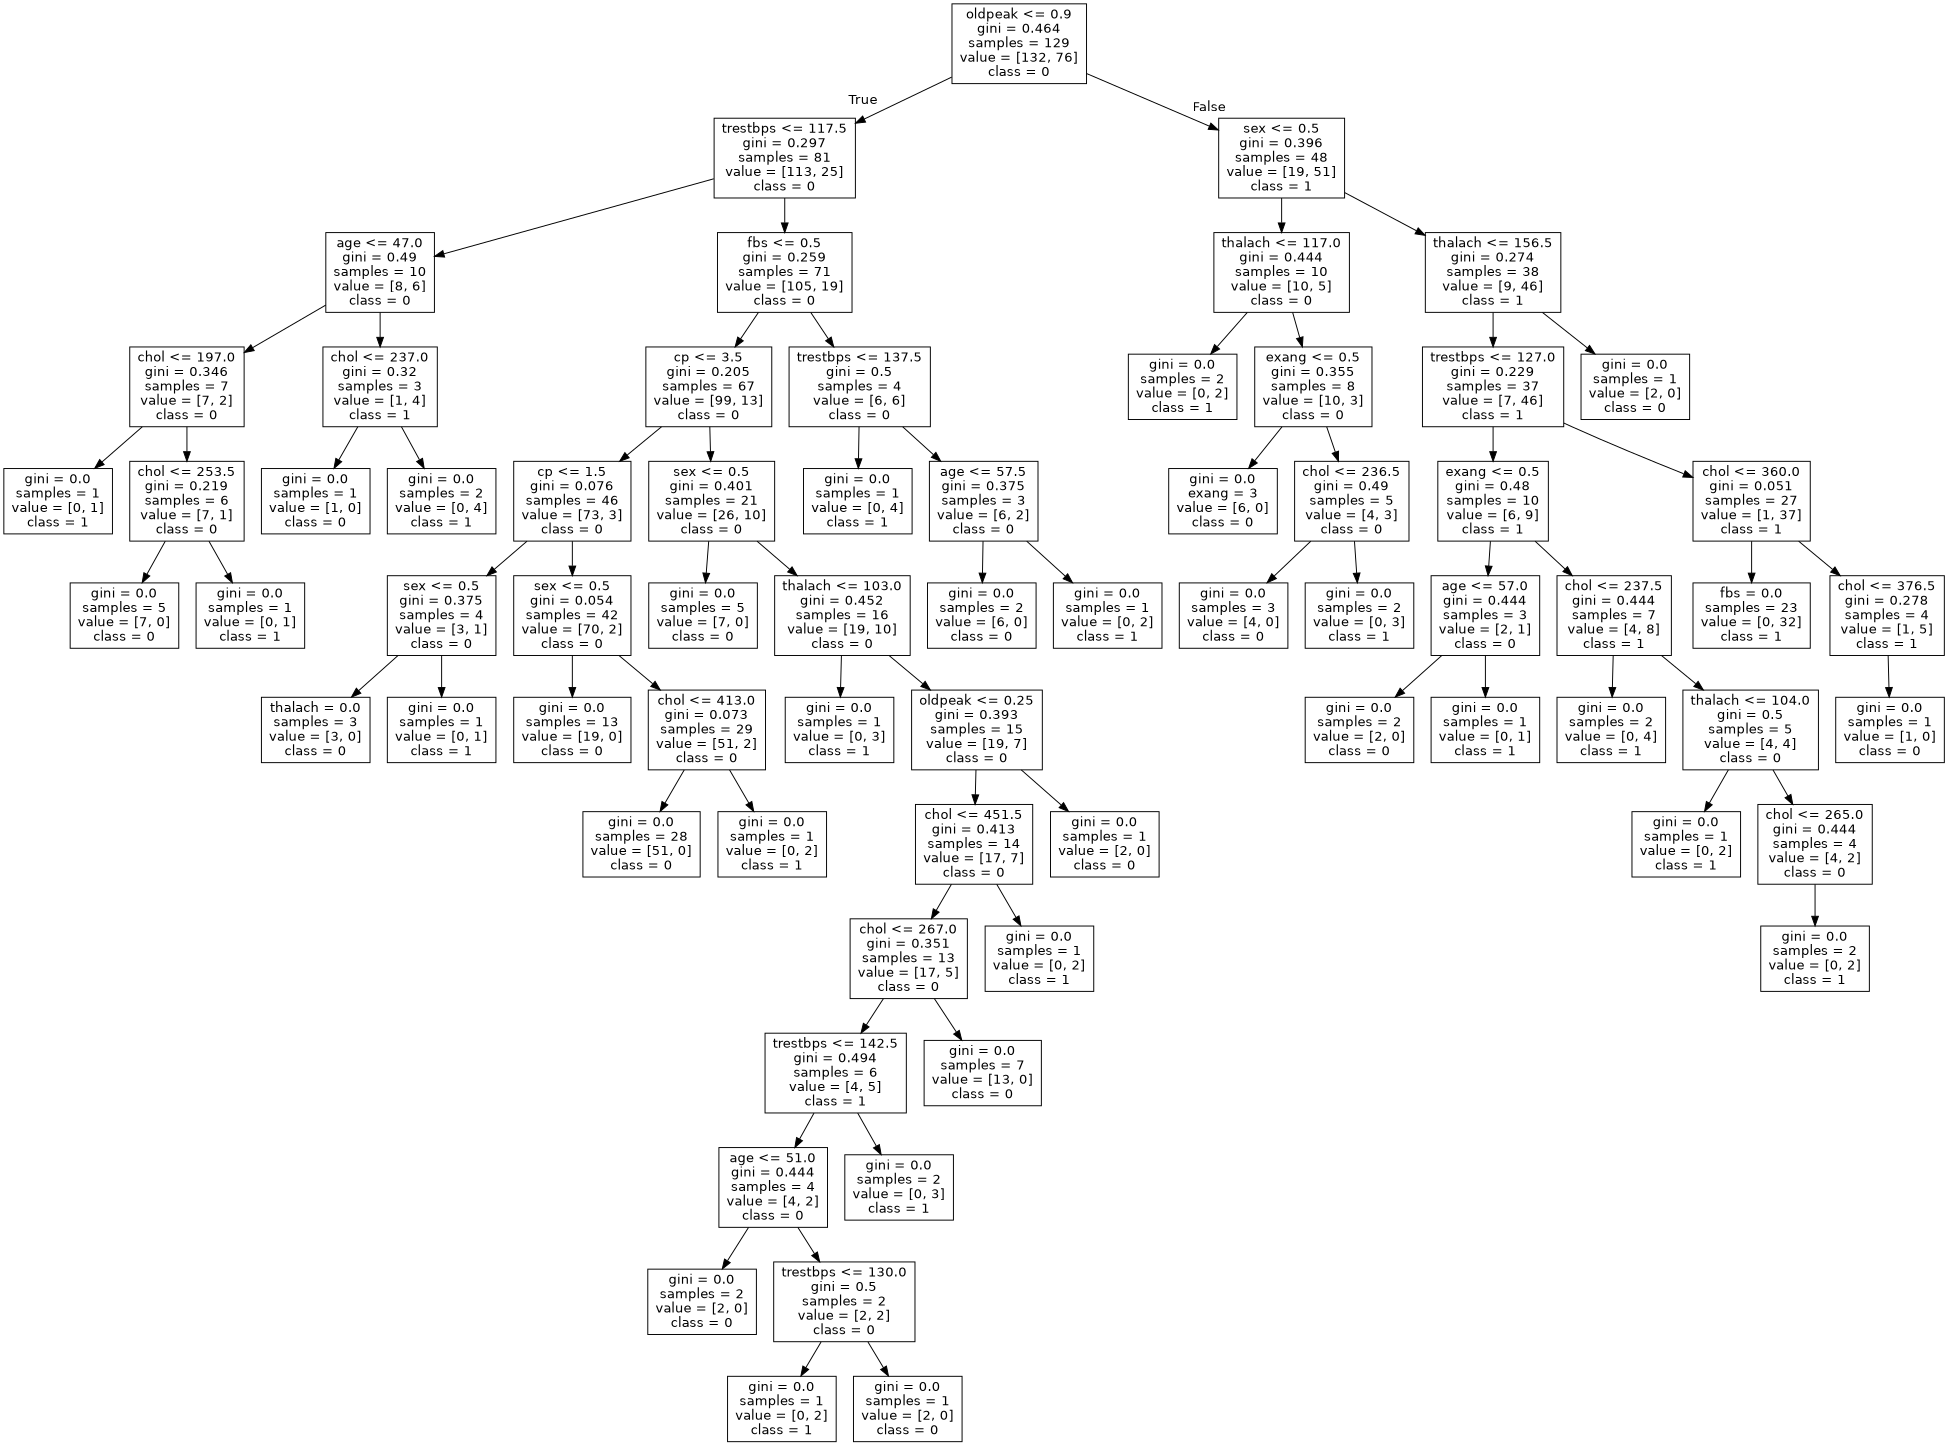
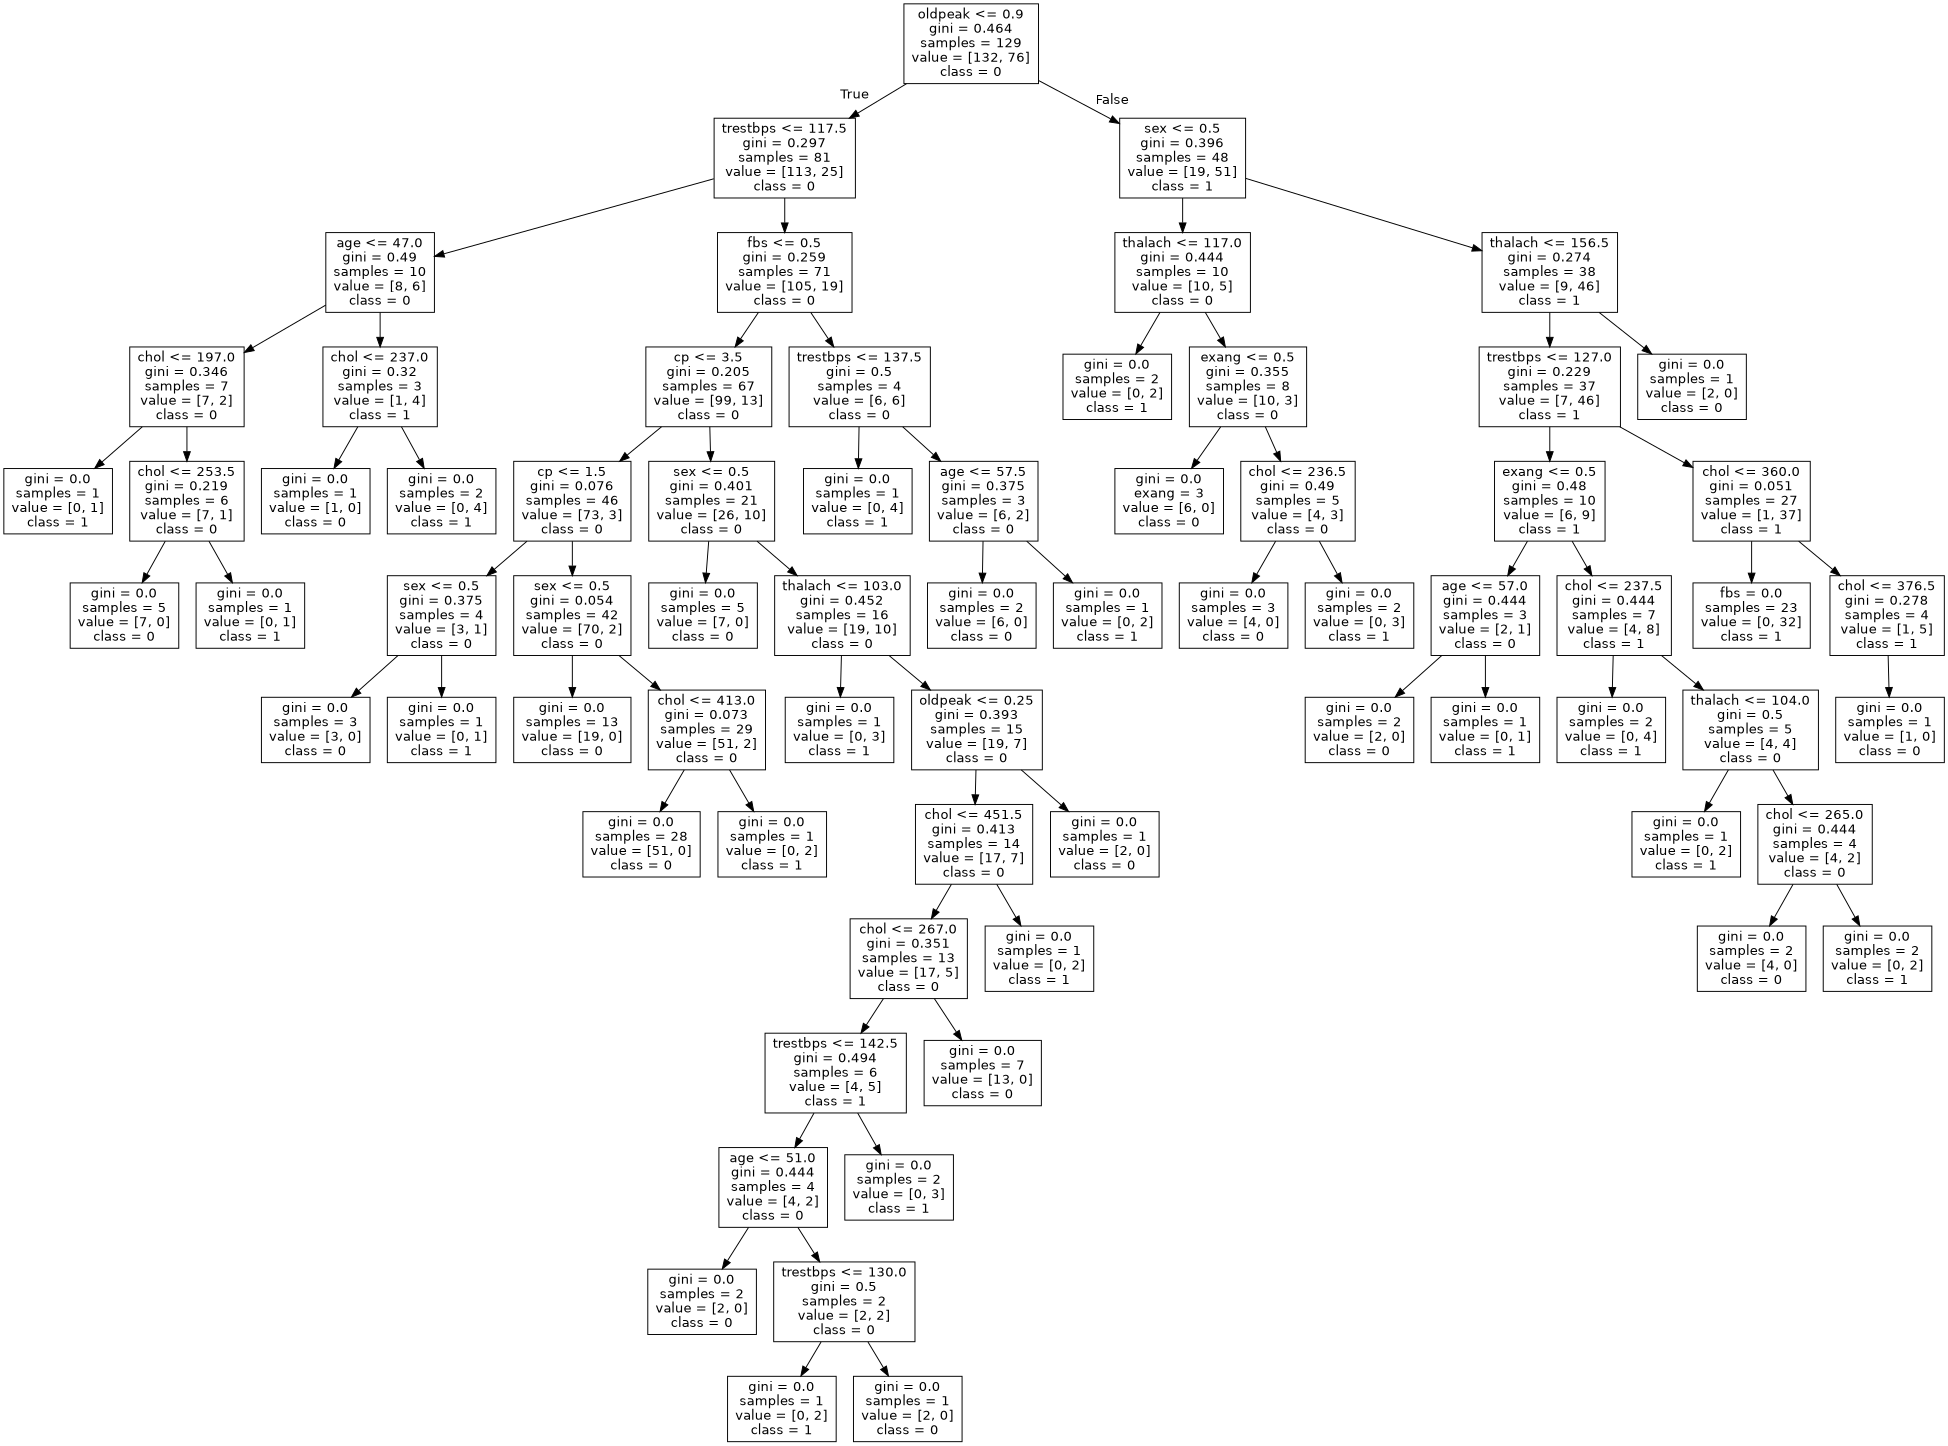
(316, 730) -> (316, 730)
none -> (1752, 959)
